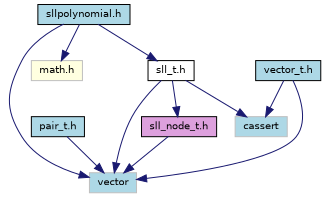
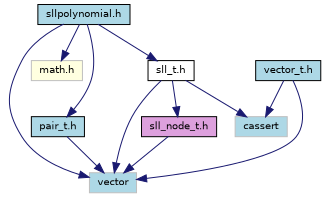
none -> (93, 69)
